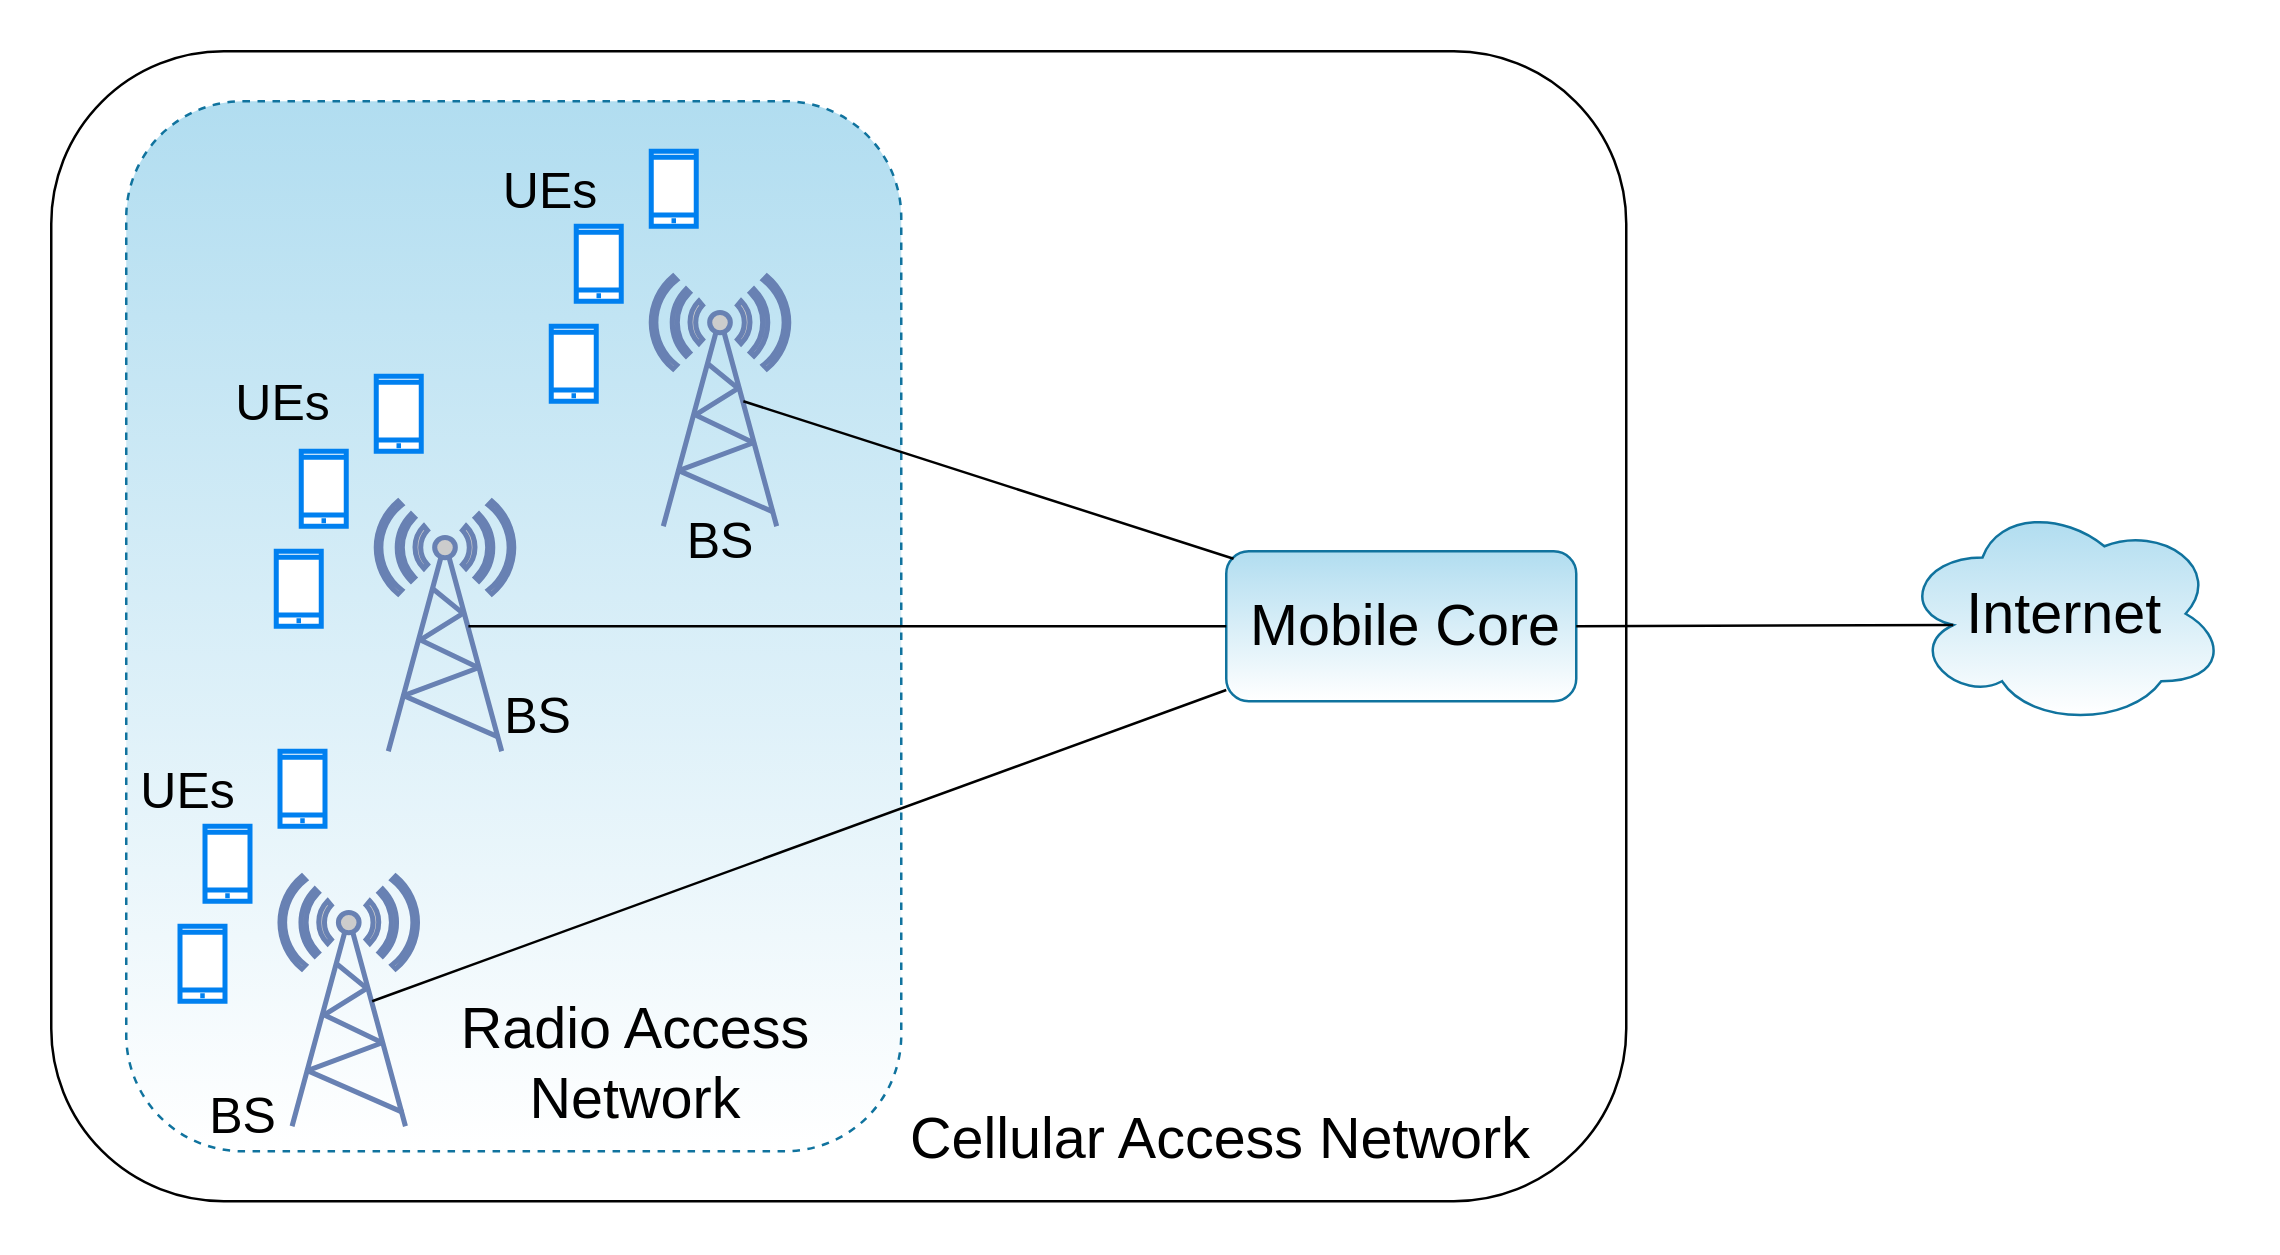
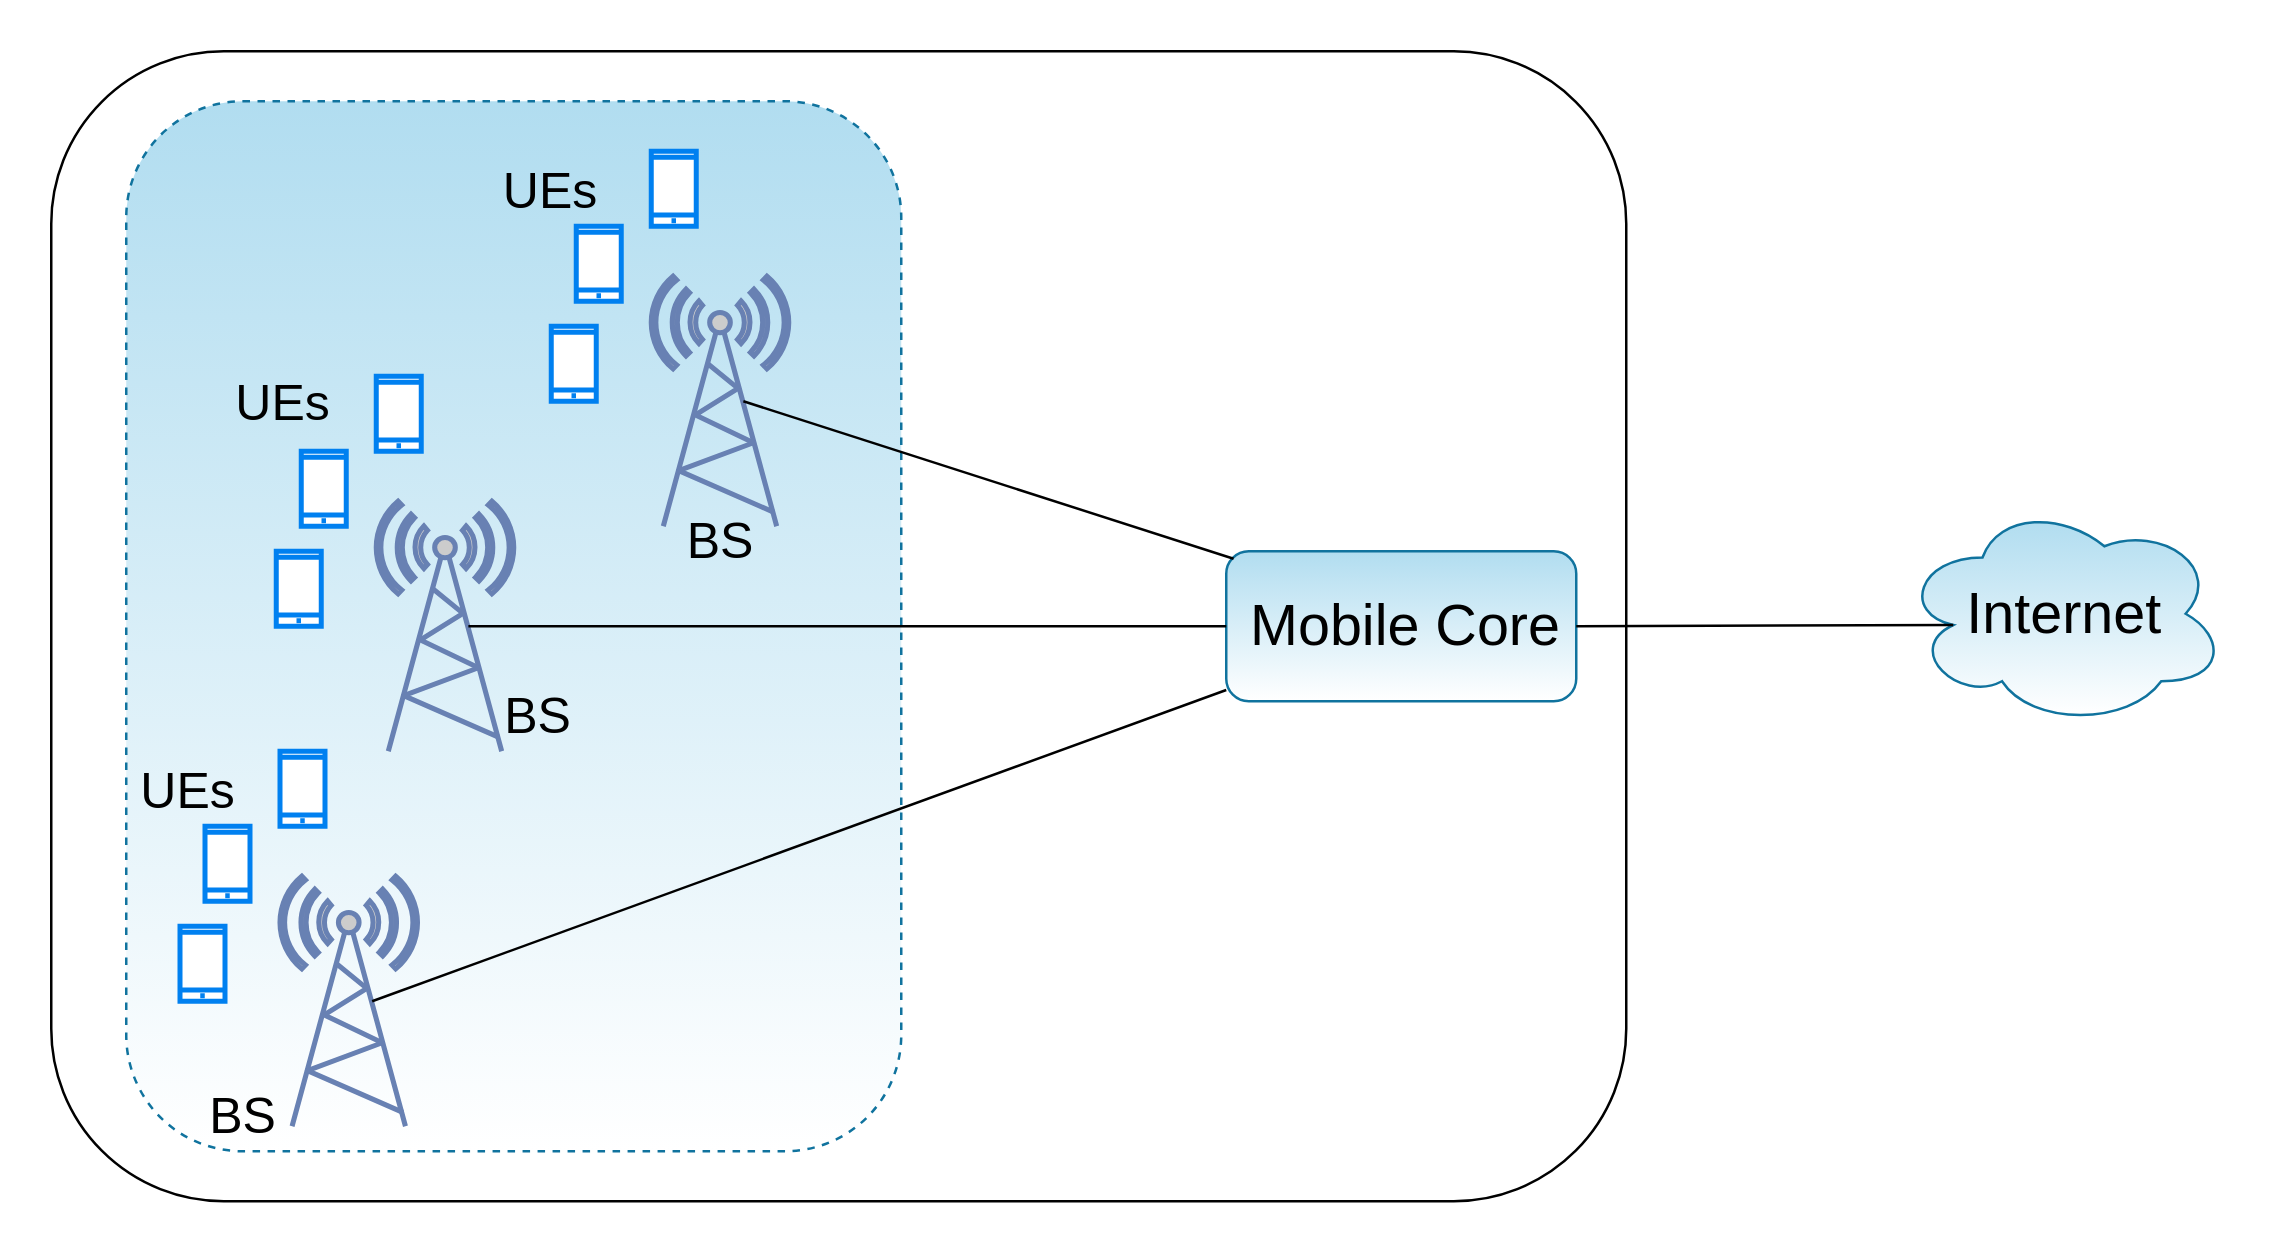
(636, 1064) -> none
(1221, 1139) -> none
